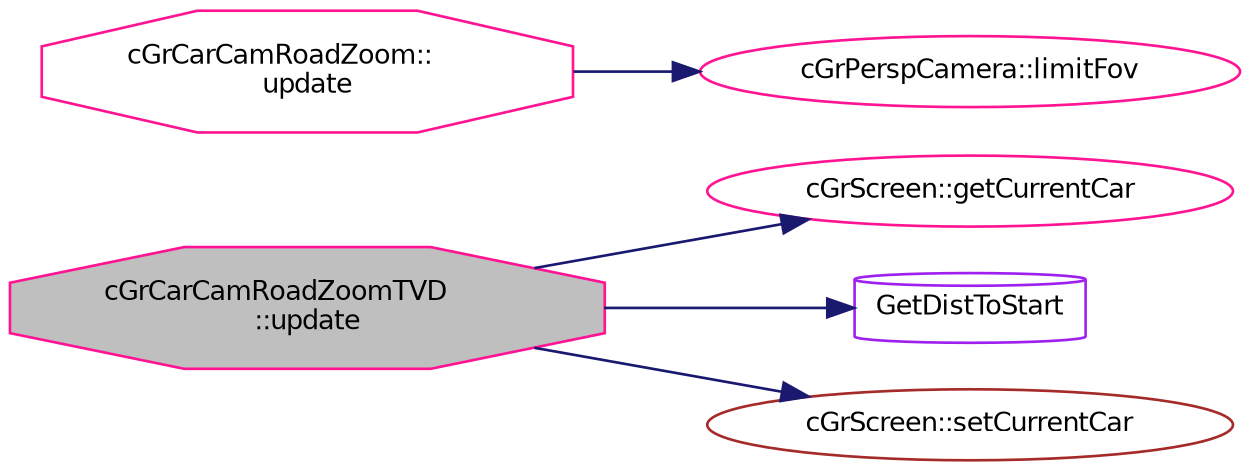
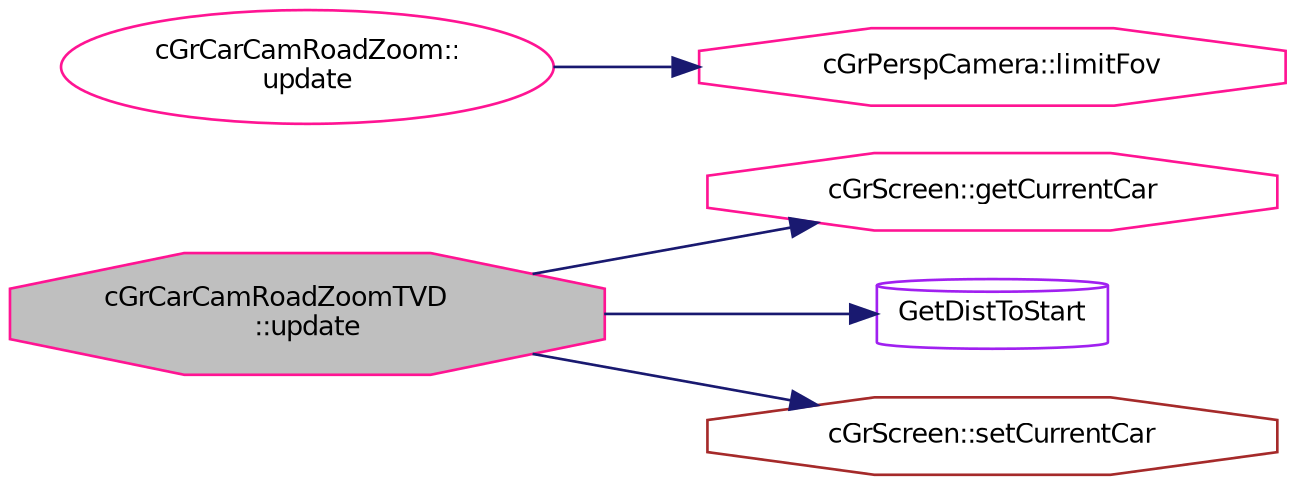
(307, 72) -> (307, 67)
(970, 72) -> (992, 67)
(970, 191) -> (992, 192)
(970, 425) -> (992, 436)
